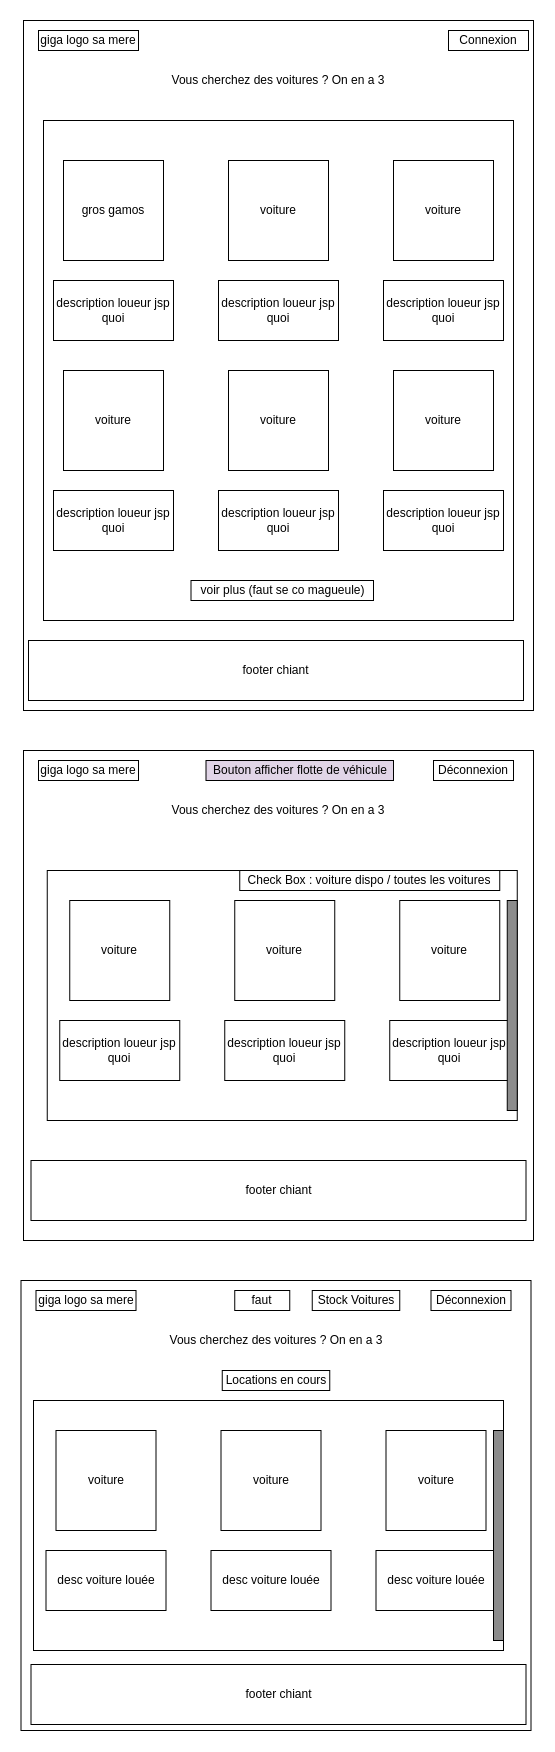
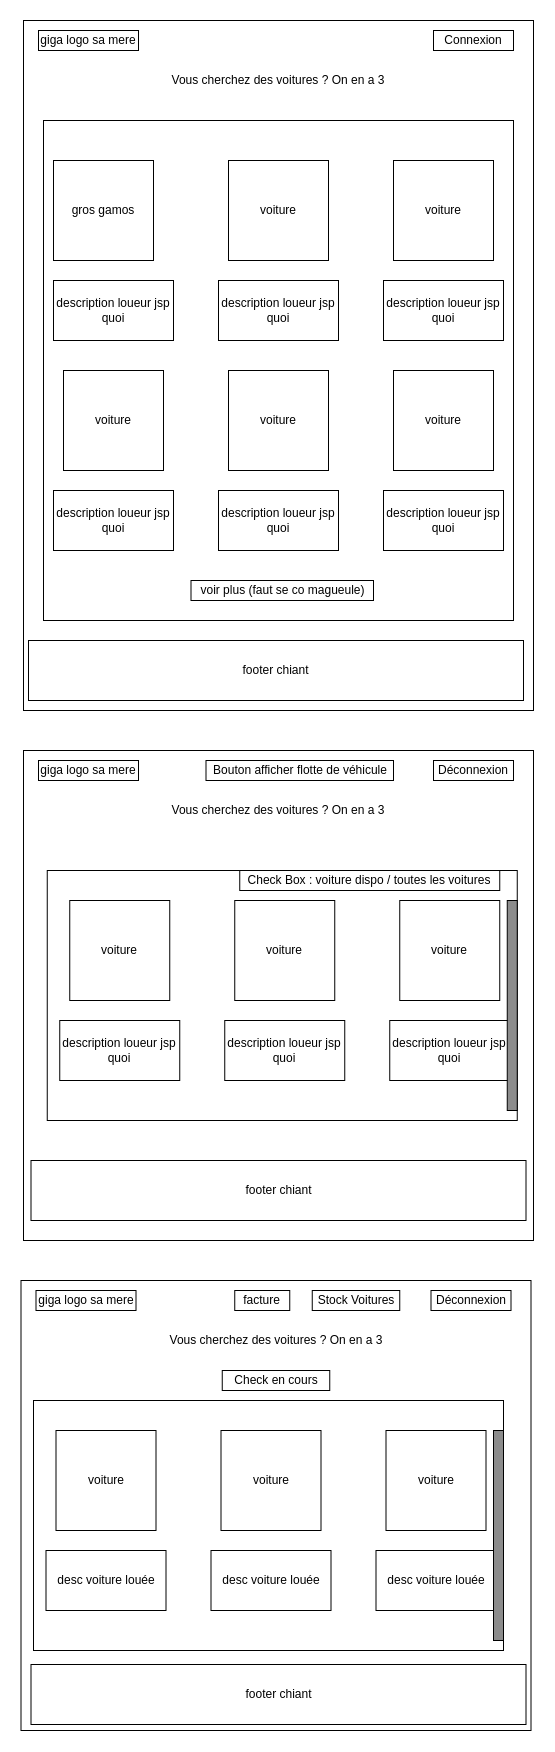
(489, 41) -> (474, 41)
(114, 211) -> (104, 211)
(300, 771) -> (300, 771)
(262, 1301) -> (262, 1301)
(277, 1381) -> (277, 1381)
